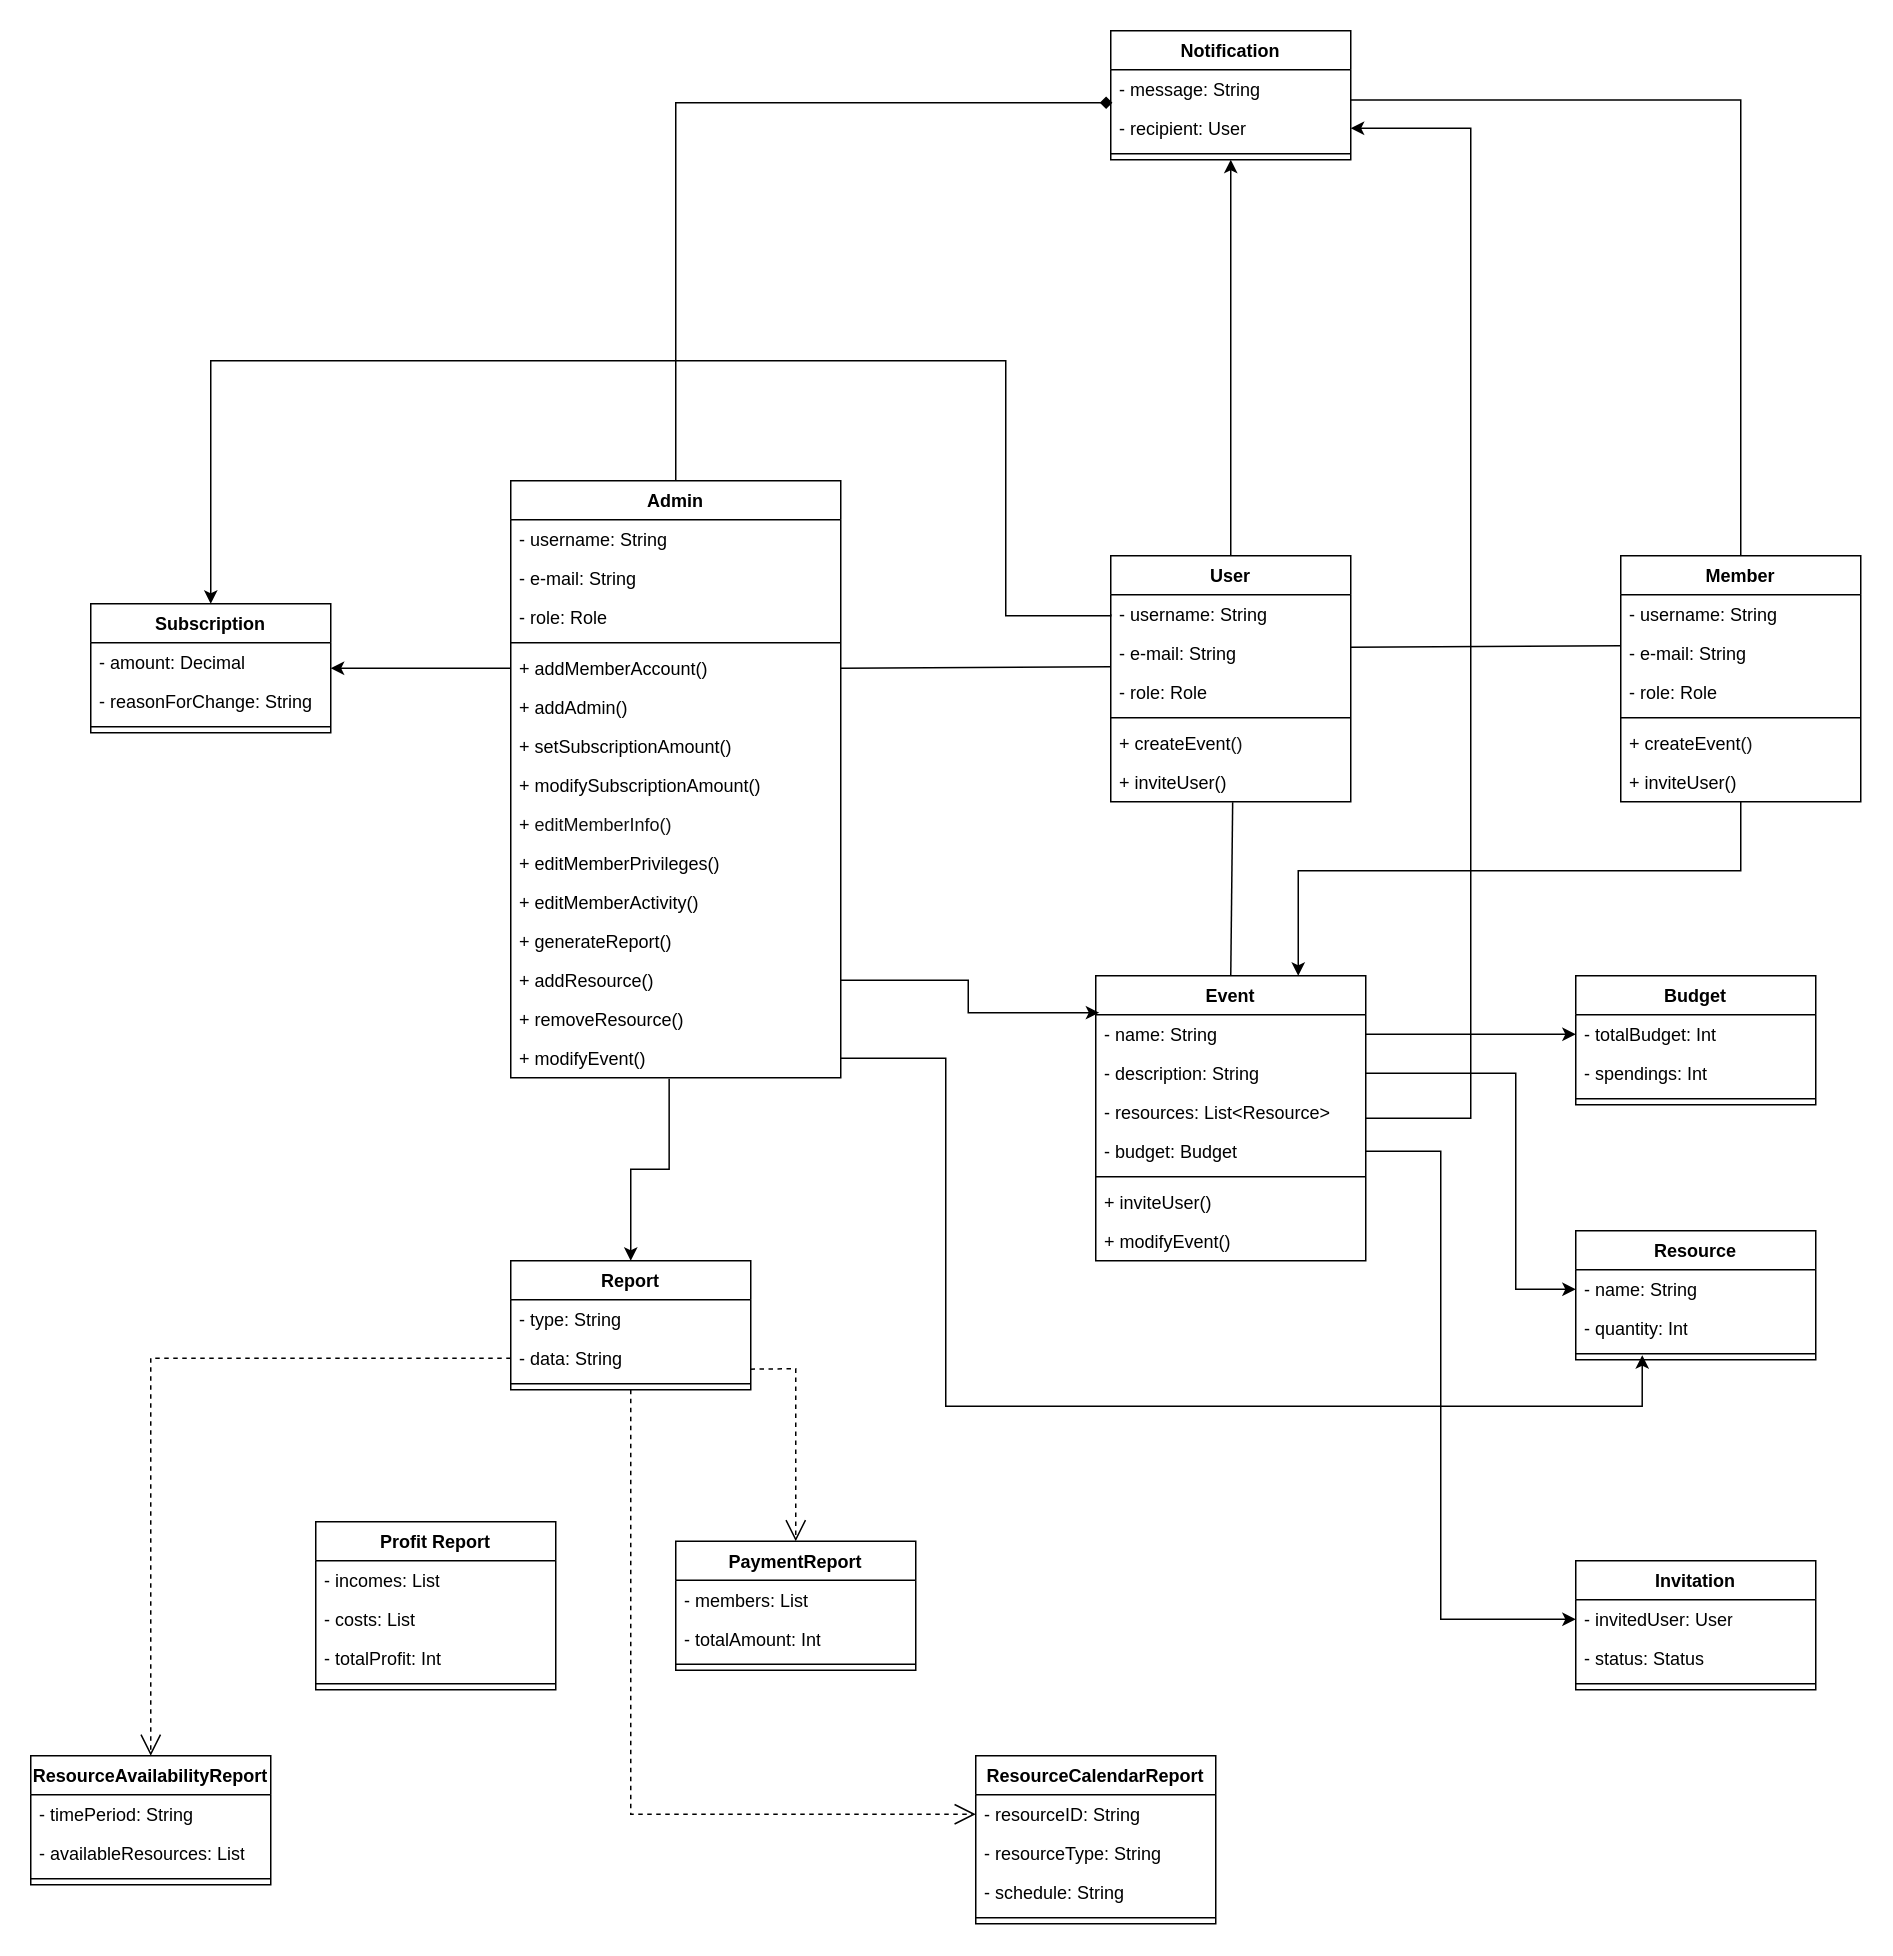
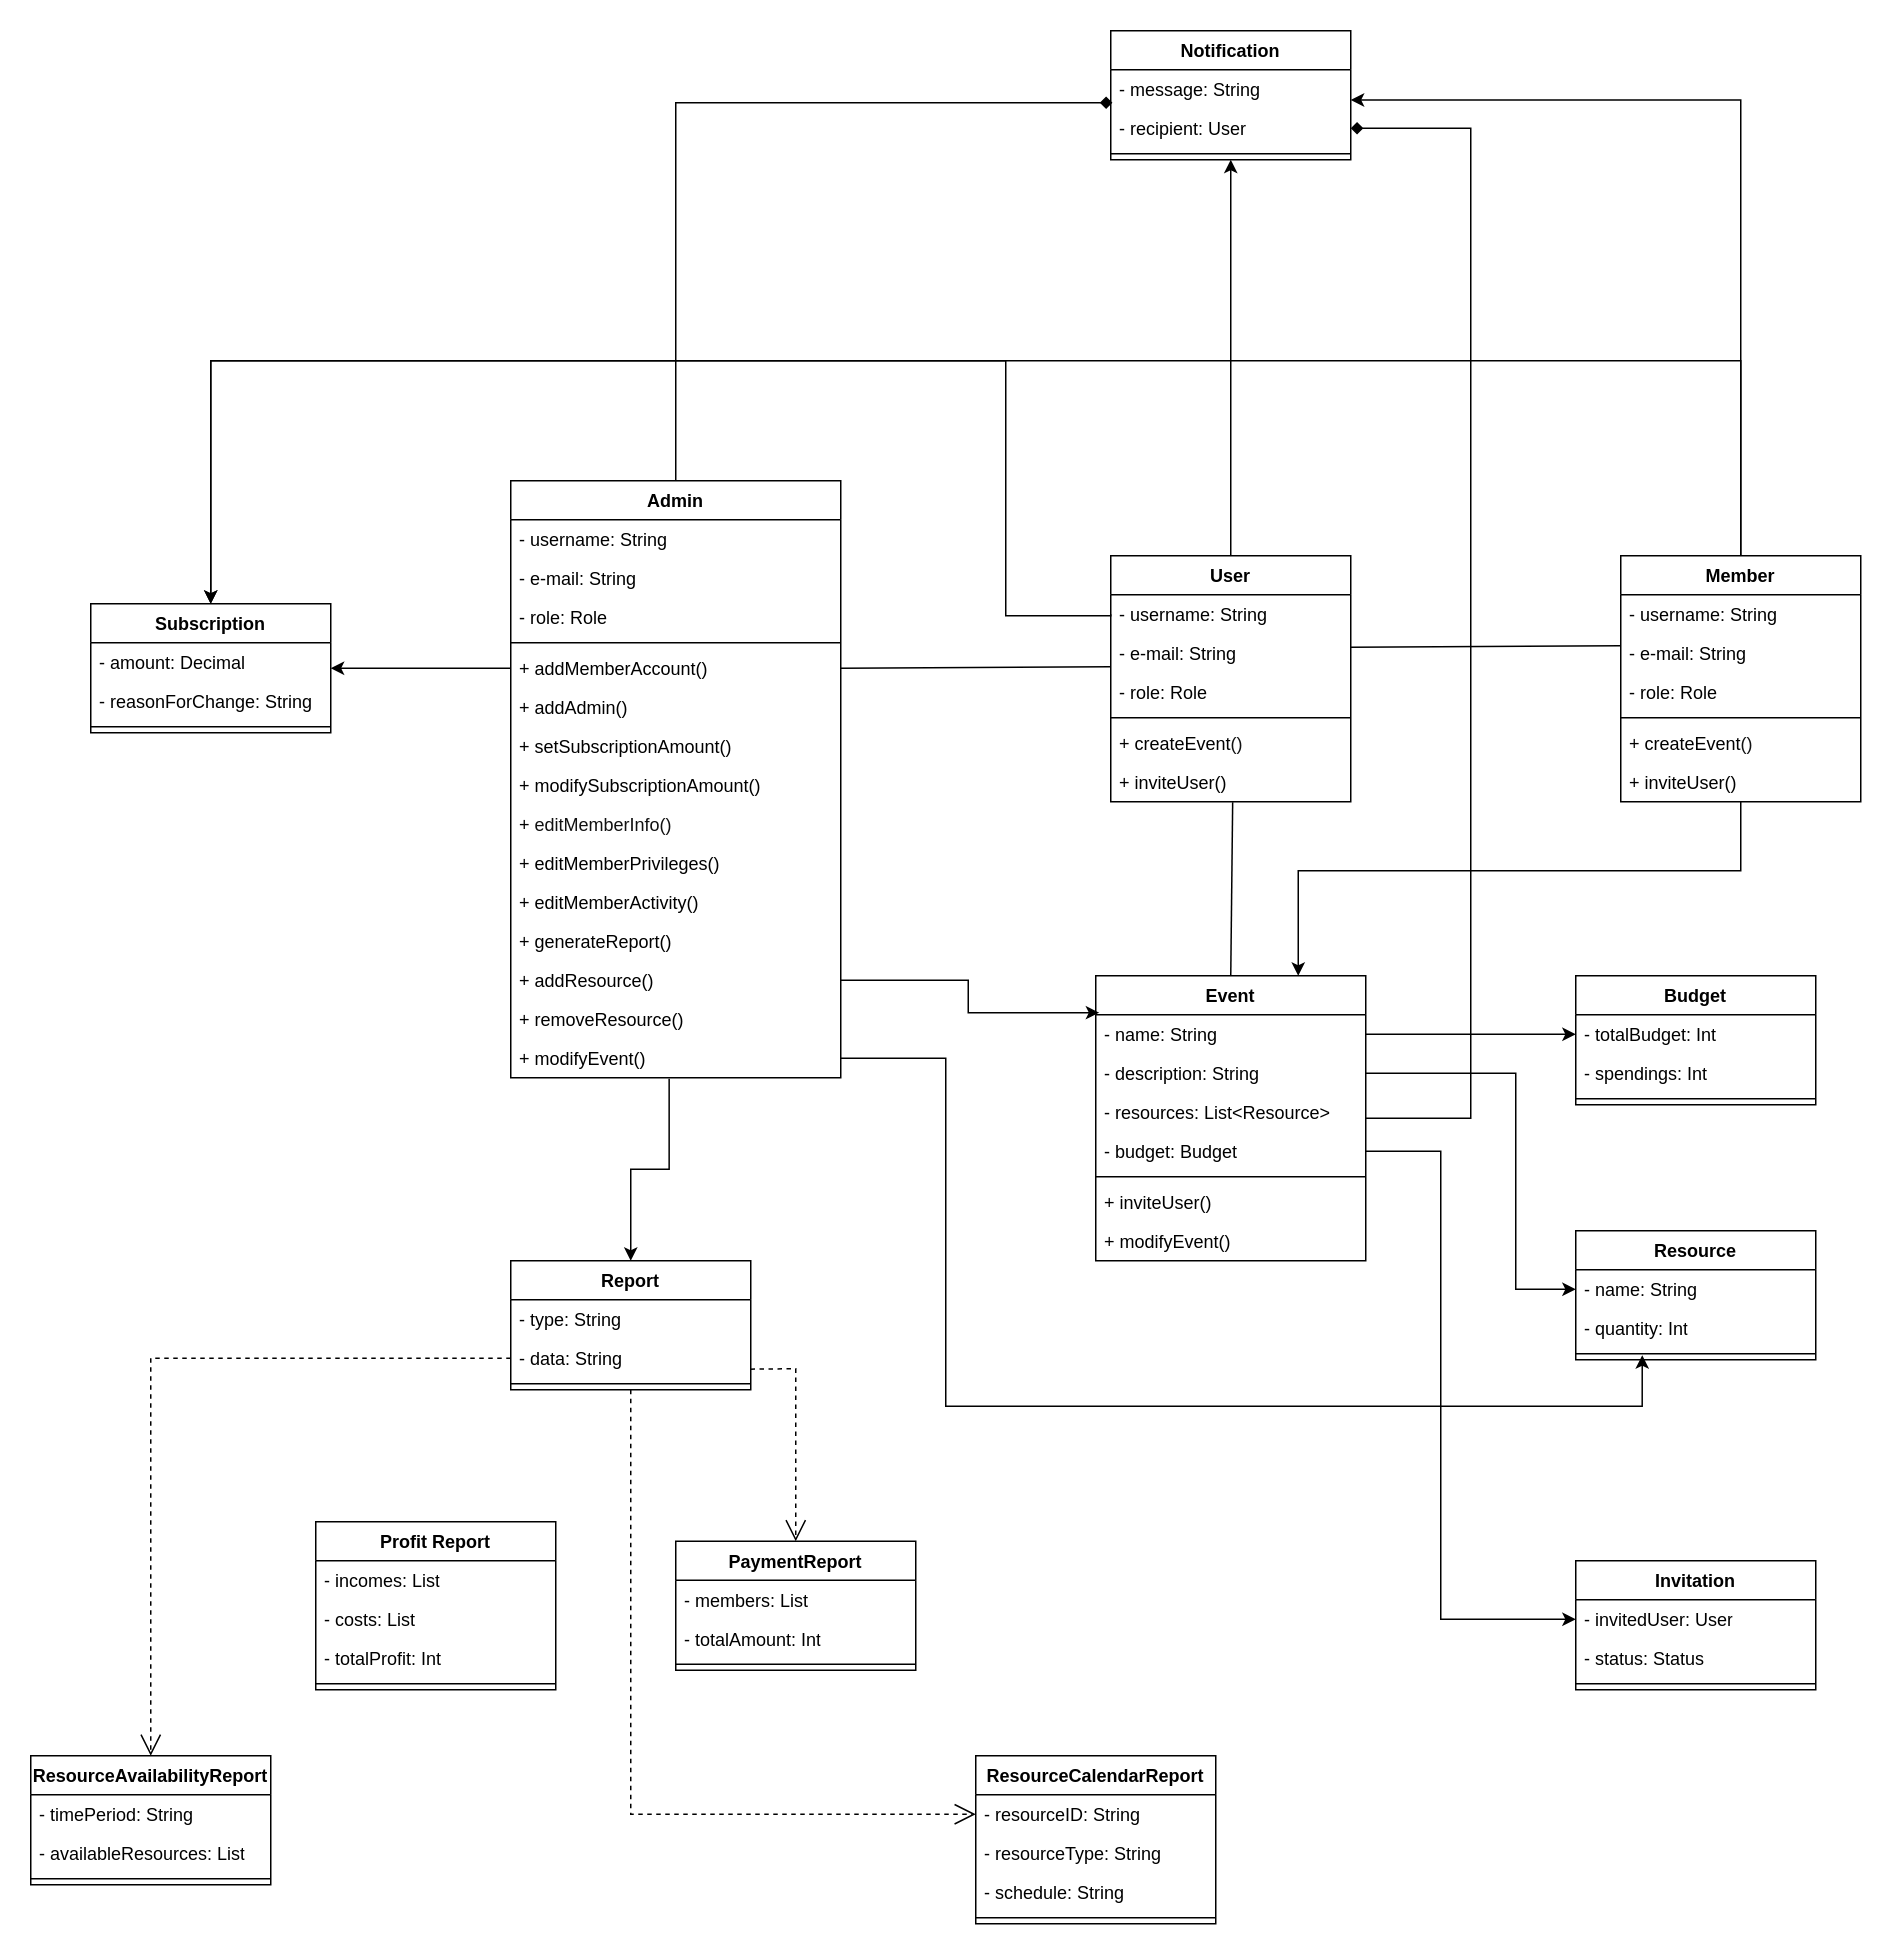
(1358, 100) -> (1362, 100)
(1362, 128) -> (1363, 128)
none -> (1372, 361)
